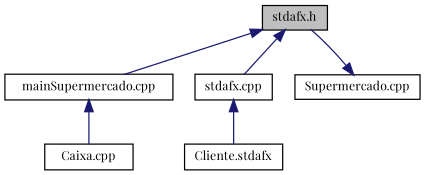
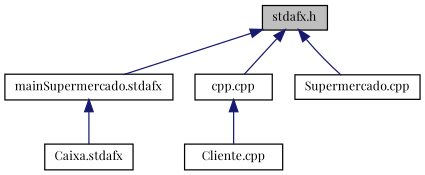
(329, 47) -> (323, 58)
(89, 87) -> (89, 87)
(234, 87) -> (234, 87)
(89, 157) -> (89, 157)
(234, 157) -> (234, 157)
